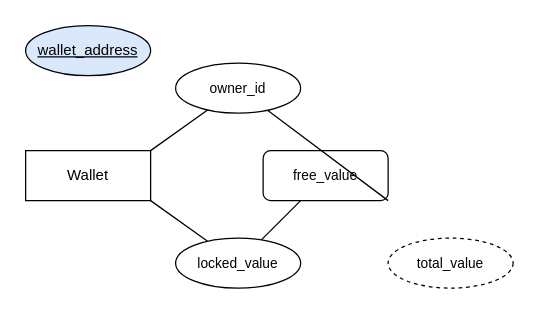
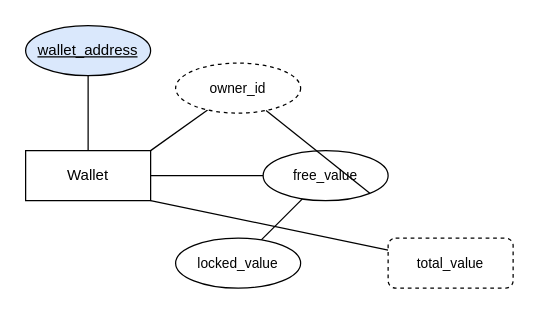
(238, 88) -> (238, 88)
none -> (88, 113)
none -> (207, 176)
(326, 176) -> (326, 176)
(179, 221) -> (269, 225)
(451, 263) -> (451, 263)
